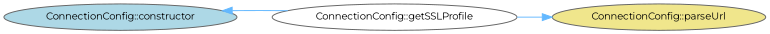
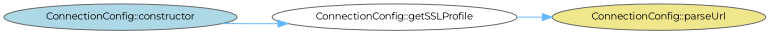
(260, 11) -> (250, 24)
